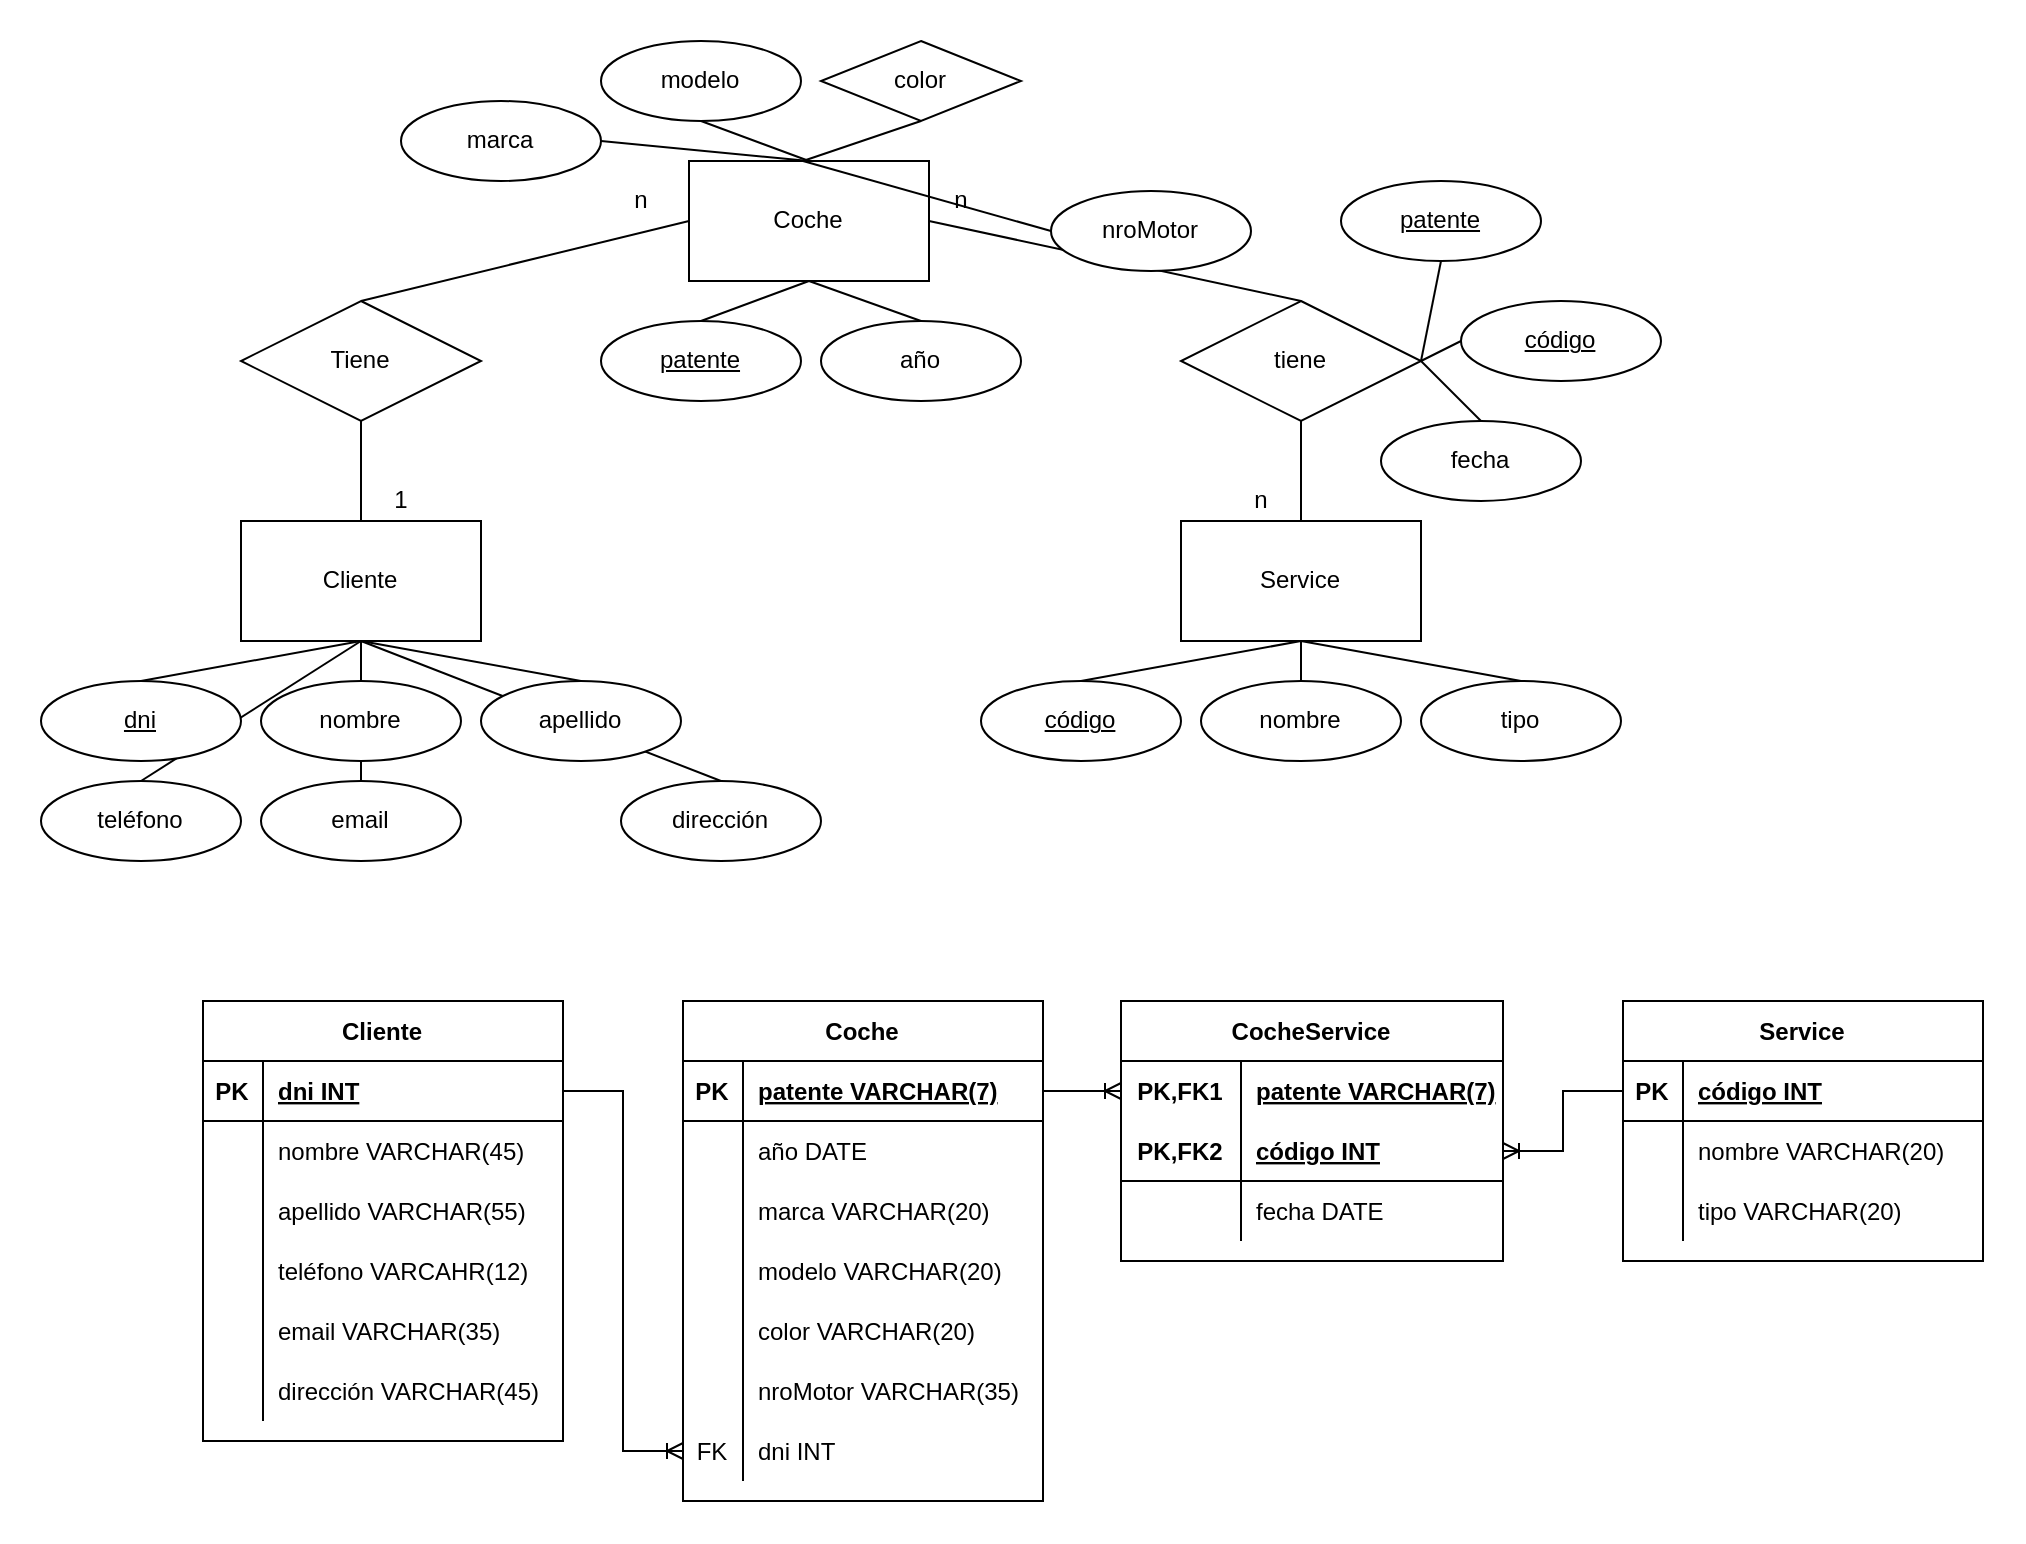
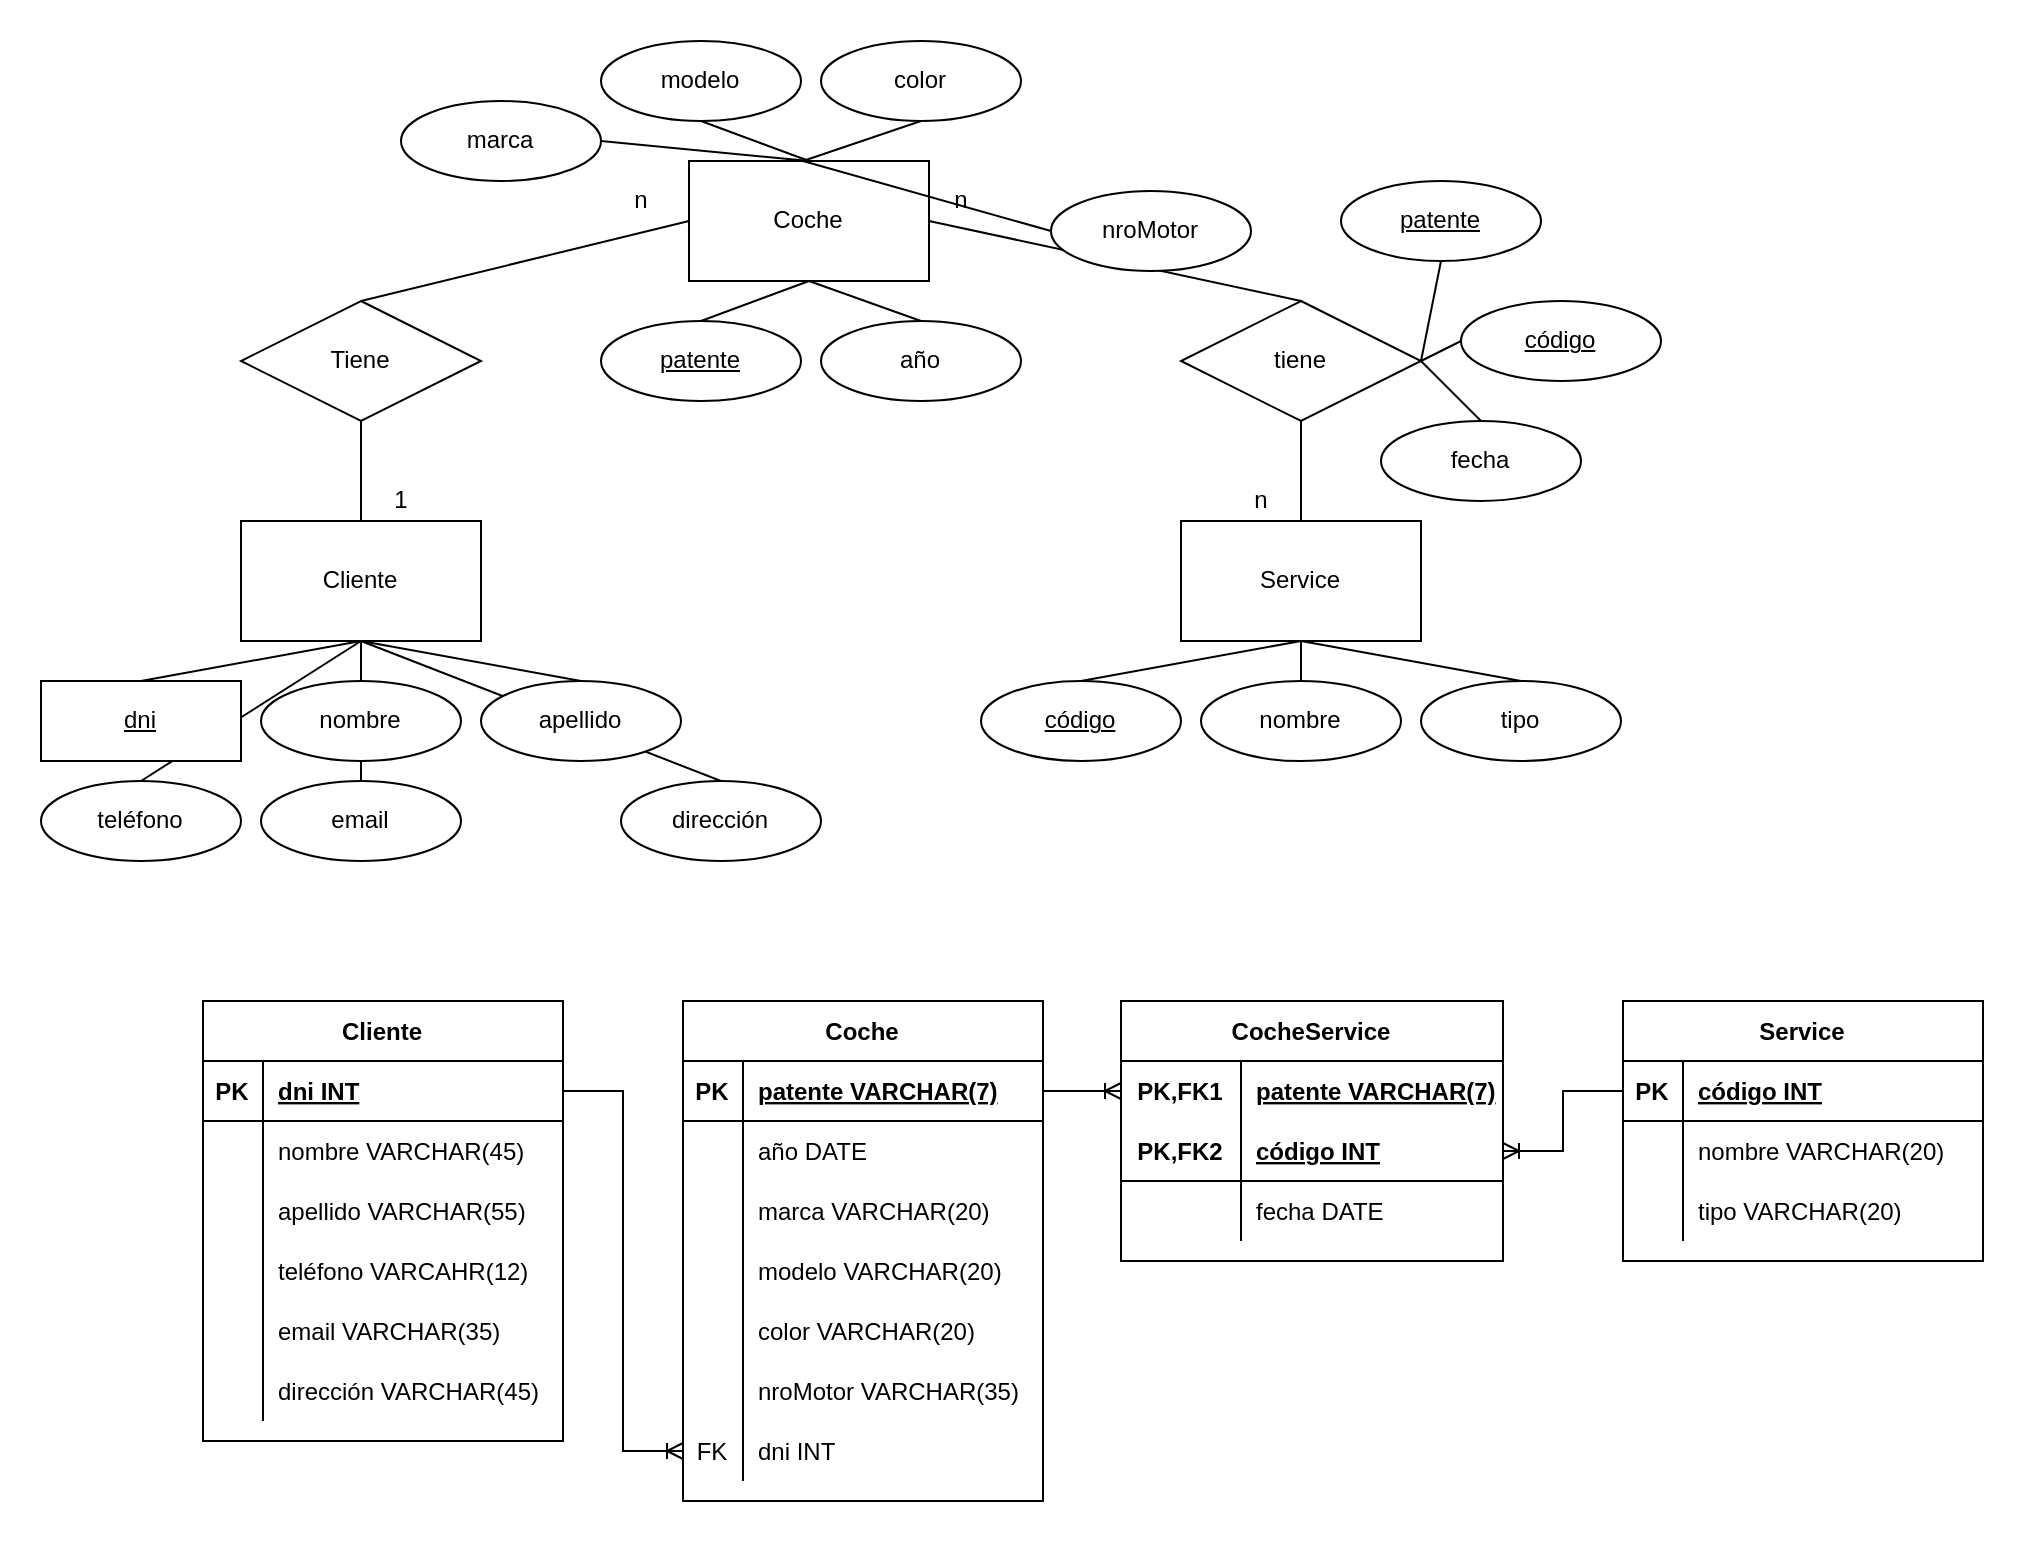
(921, 81) -> (921, 81)
(141, 721) -> (141, 721)
